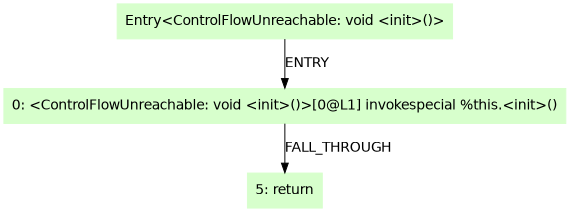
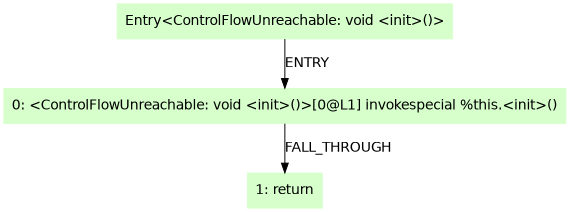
(285, 191) -> (285, 191)
